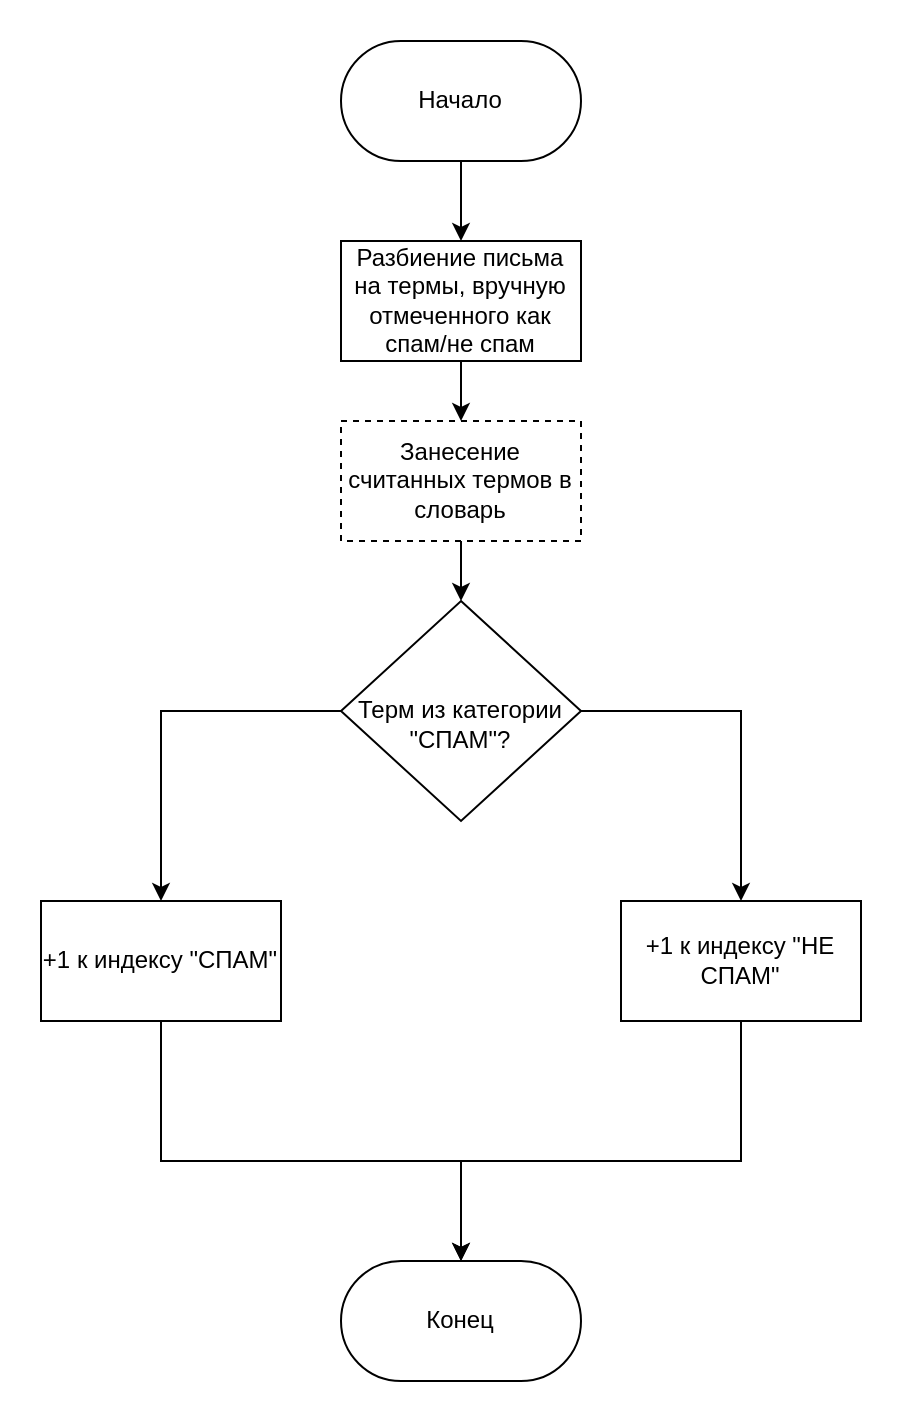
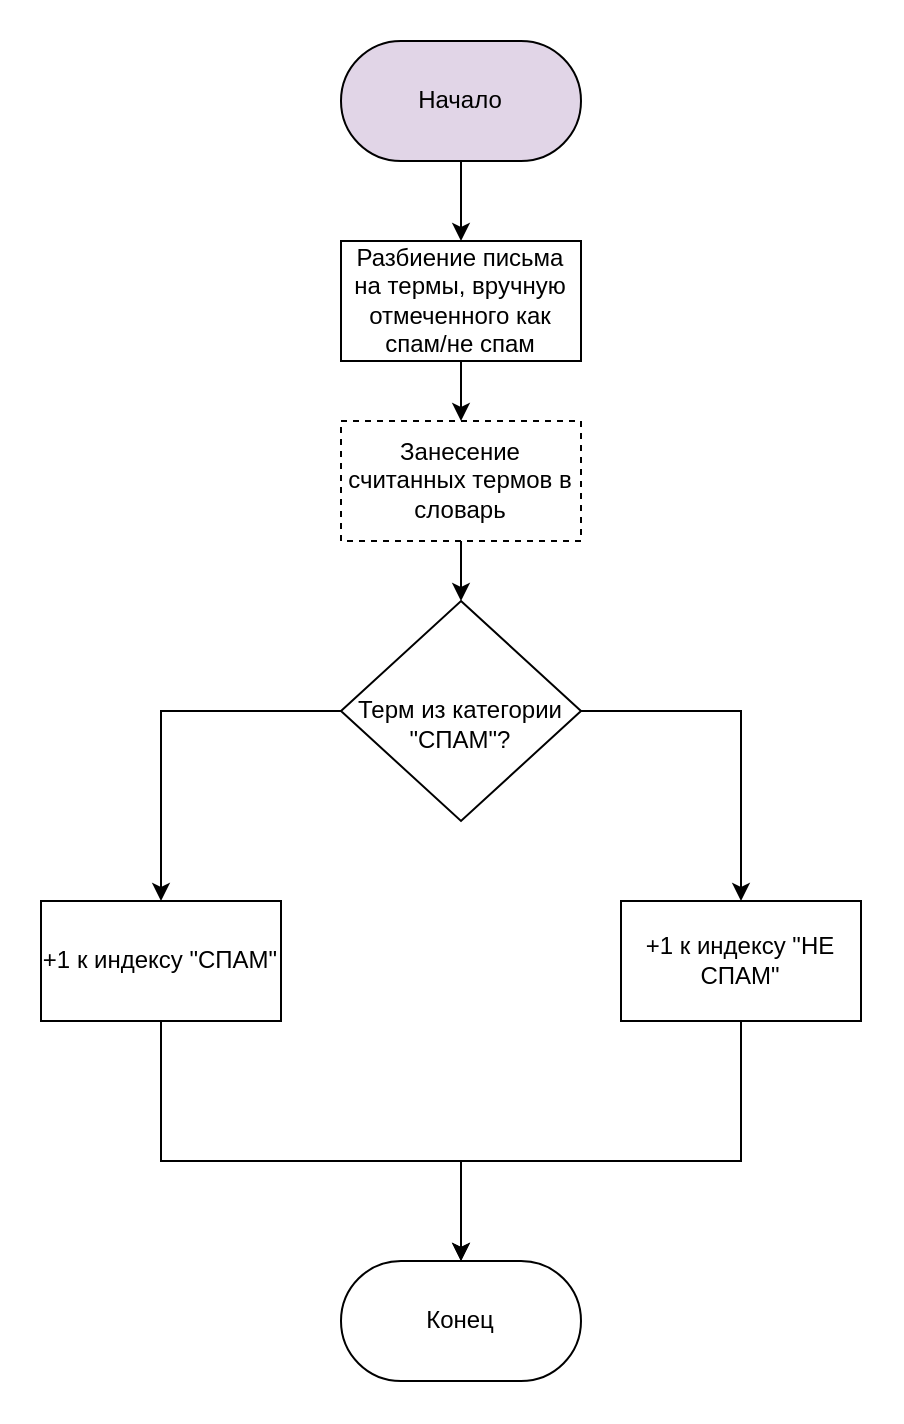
(461, 101) -> (461, 101)
